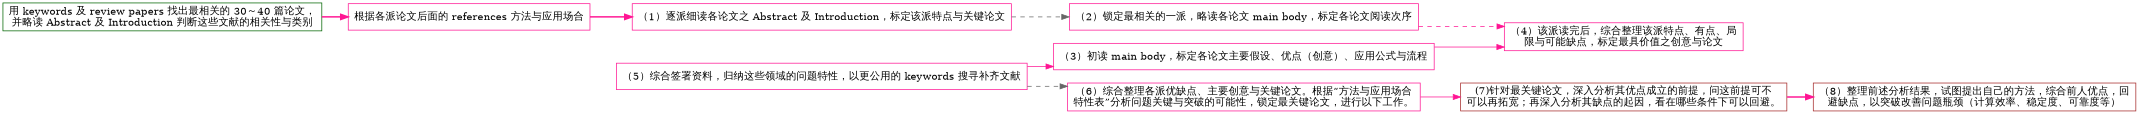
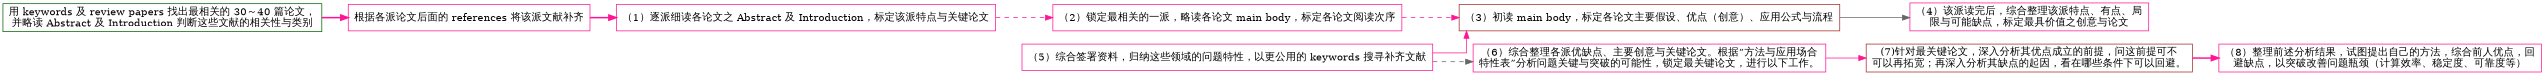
(469, 17) -> (469, 18)
(1037, 17) -> (1021, 18)
(1458, 26) -> (1427, 18)
(1466, 47) -> (1871, 18)
(1244, 57) -> (1649, 18)
(1975, 97) -> (2380, 58)
